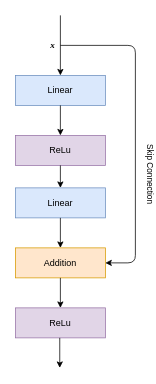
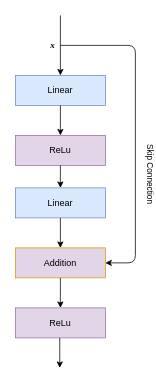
(60, 263) -> (60, 263)
